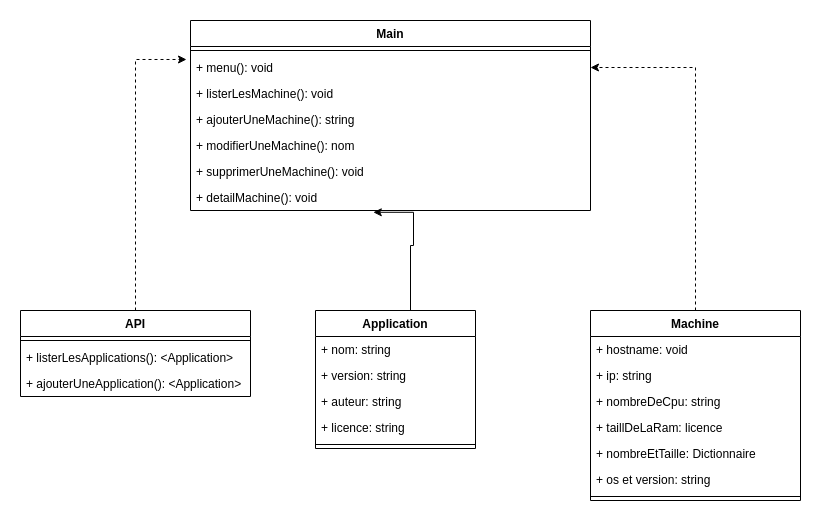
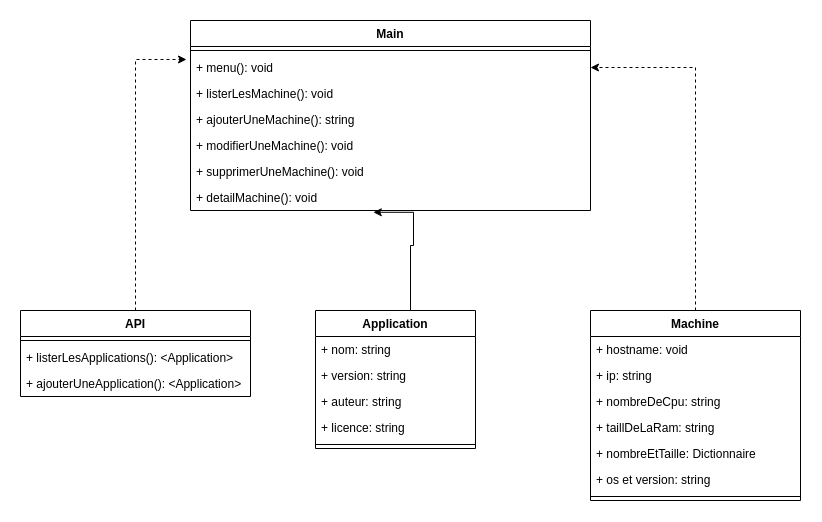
(277, 146) -> (279, 146)
(661, 428) -> (659, 428)
